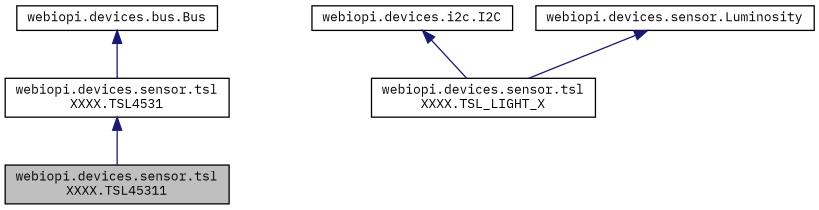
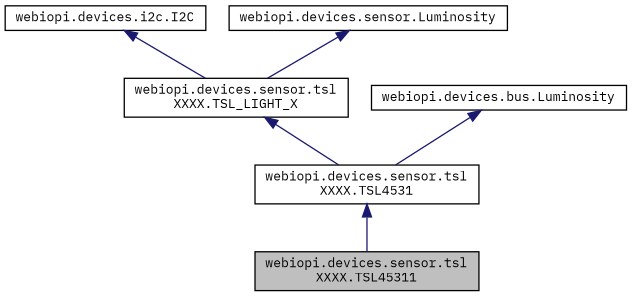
(117, 18) -> (499, 98)
none -> (307, 145)
